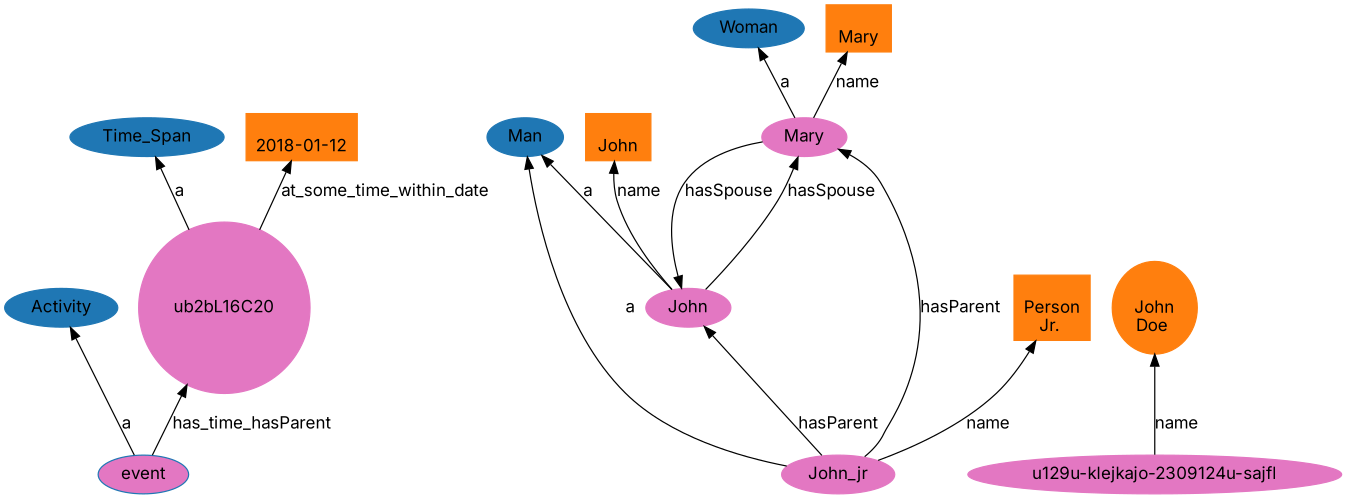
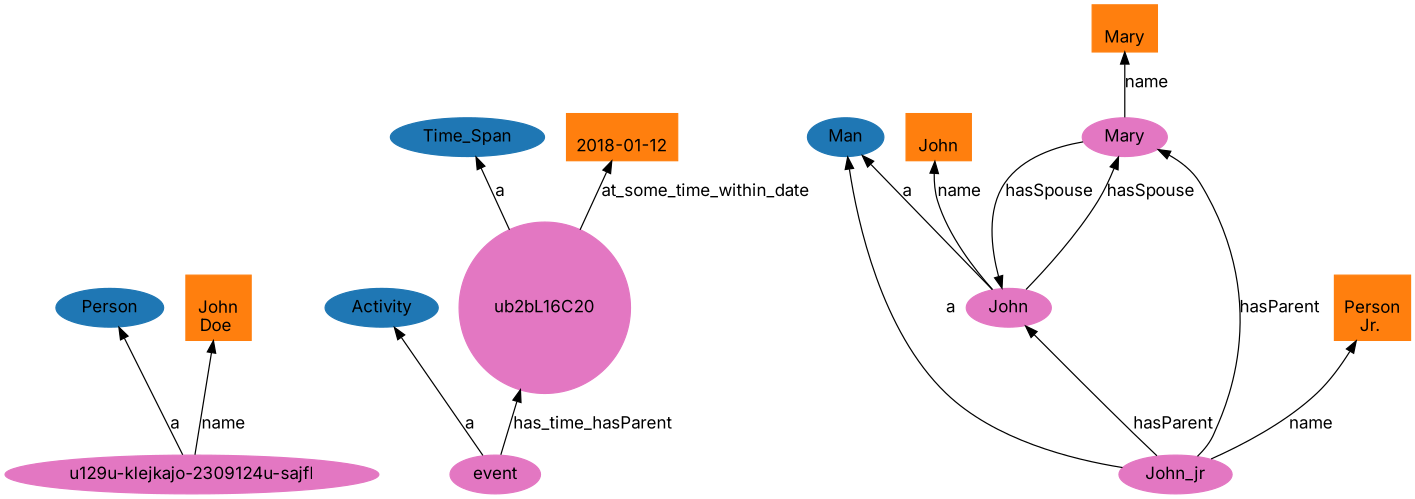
(749, 28) -> none
none -> (110, 308)
(1155, 308) -> (219, 308)
(143, 474) -> (495, 474)
